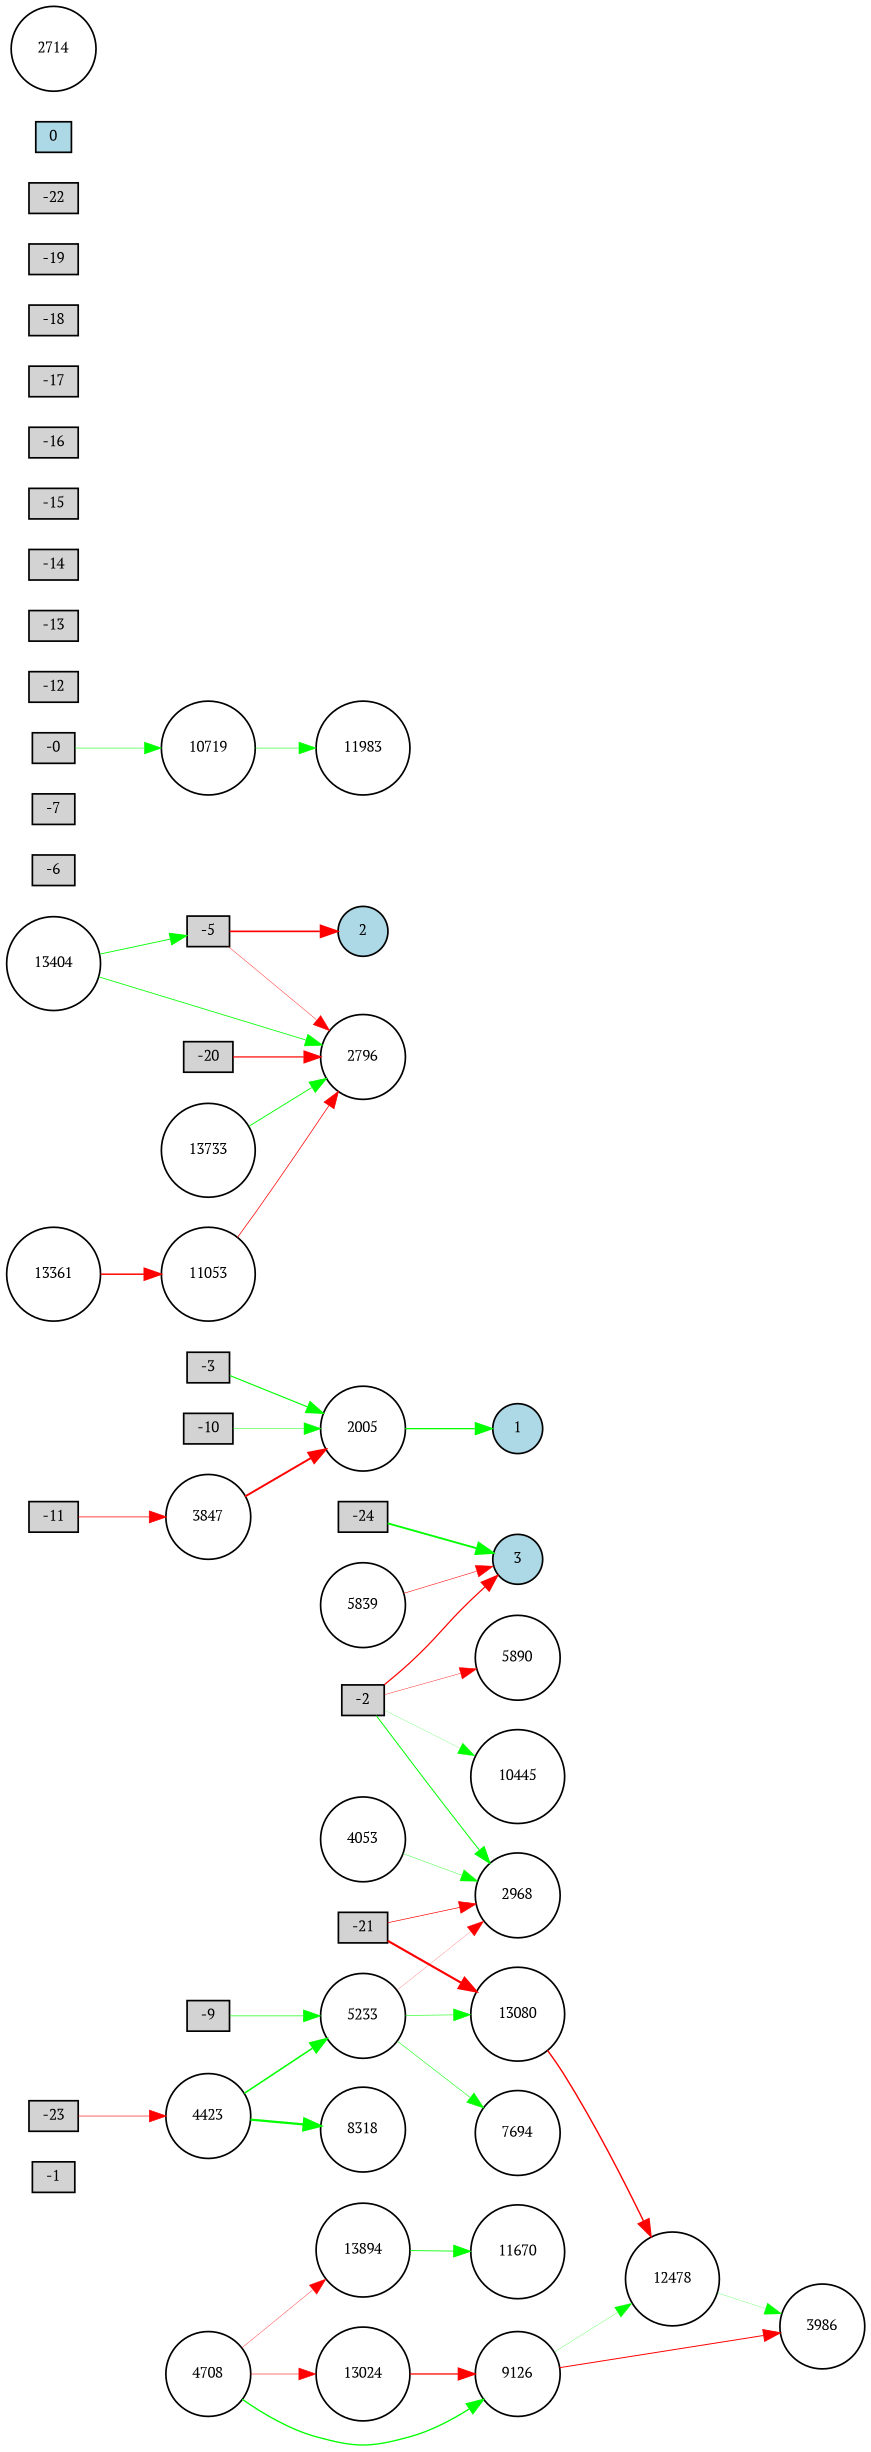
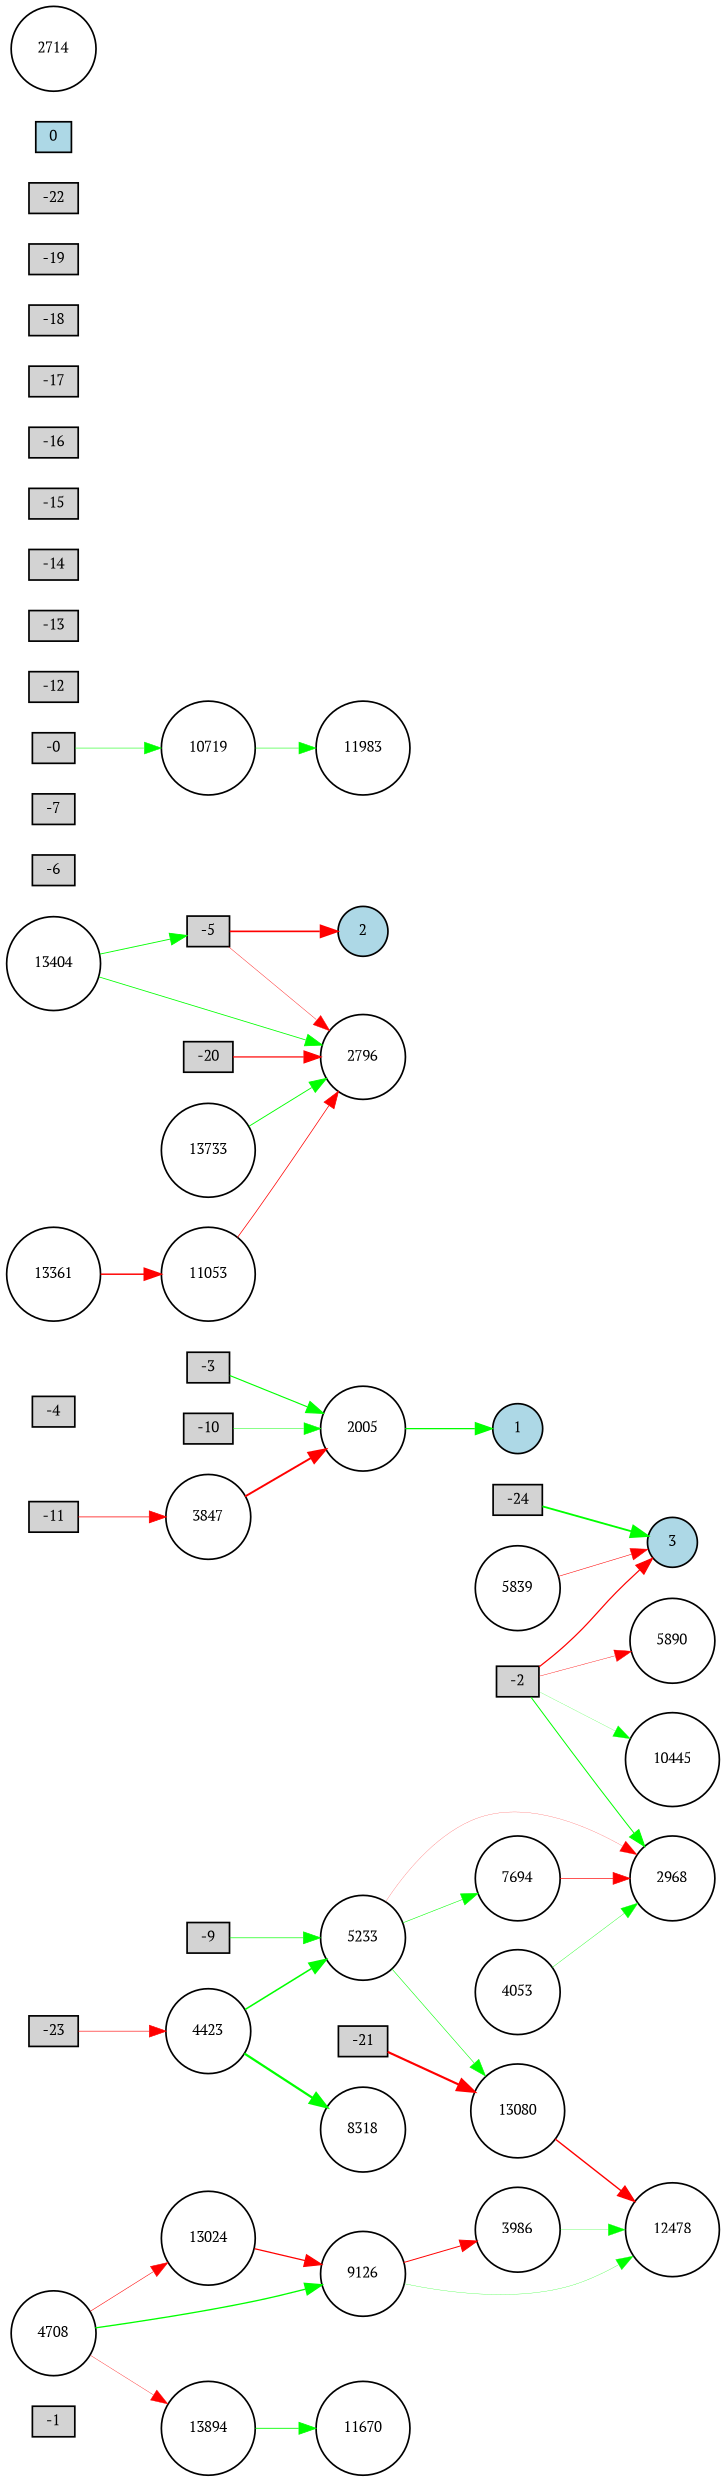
none -> (54, 1412)
(424, 1915) -> (586, 1878)
(741, 2301) -> (584, 2230)
